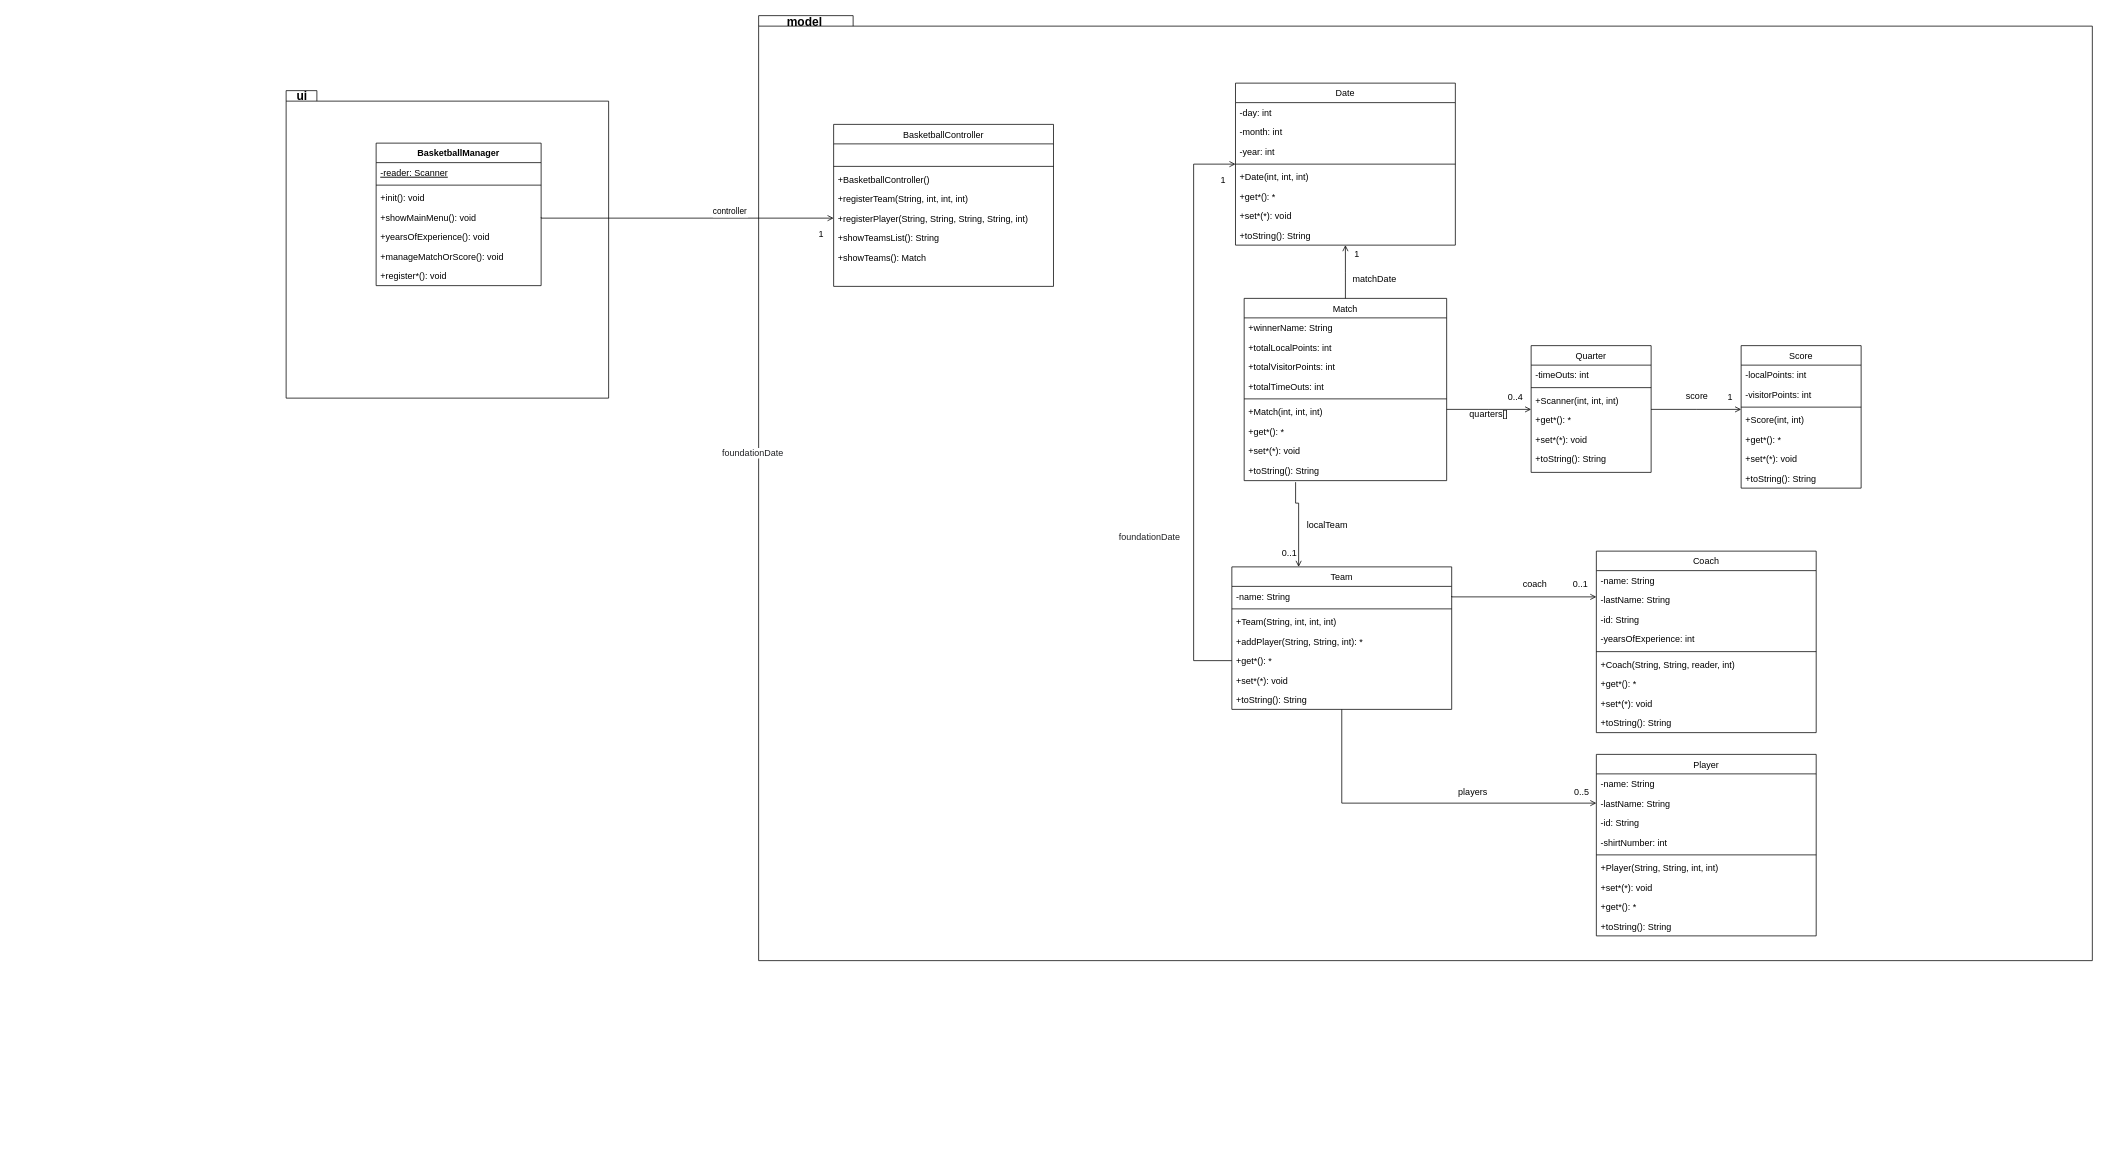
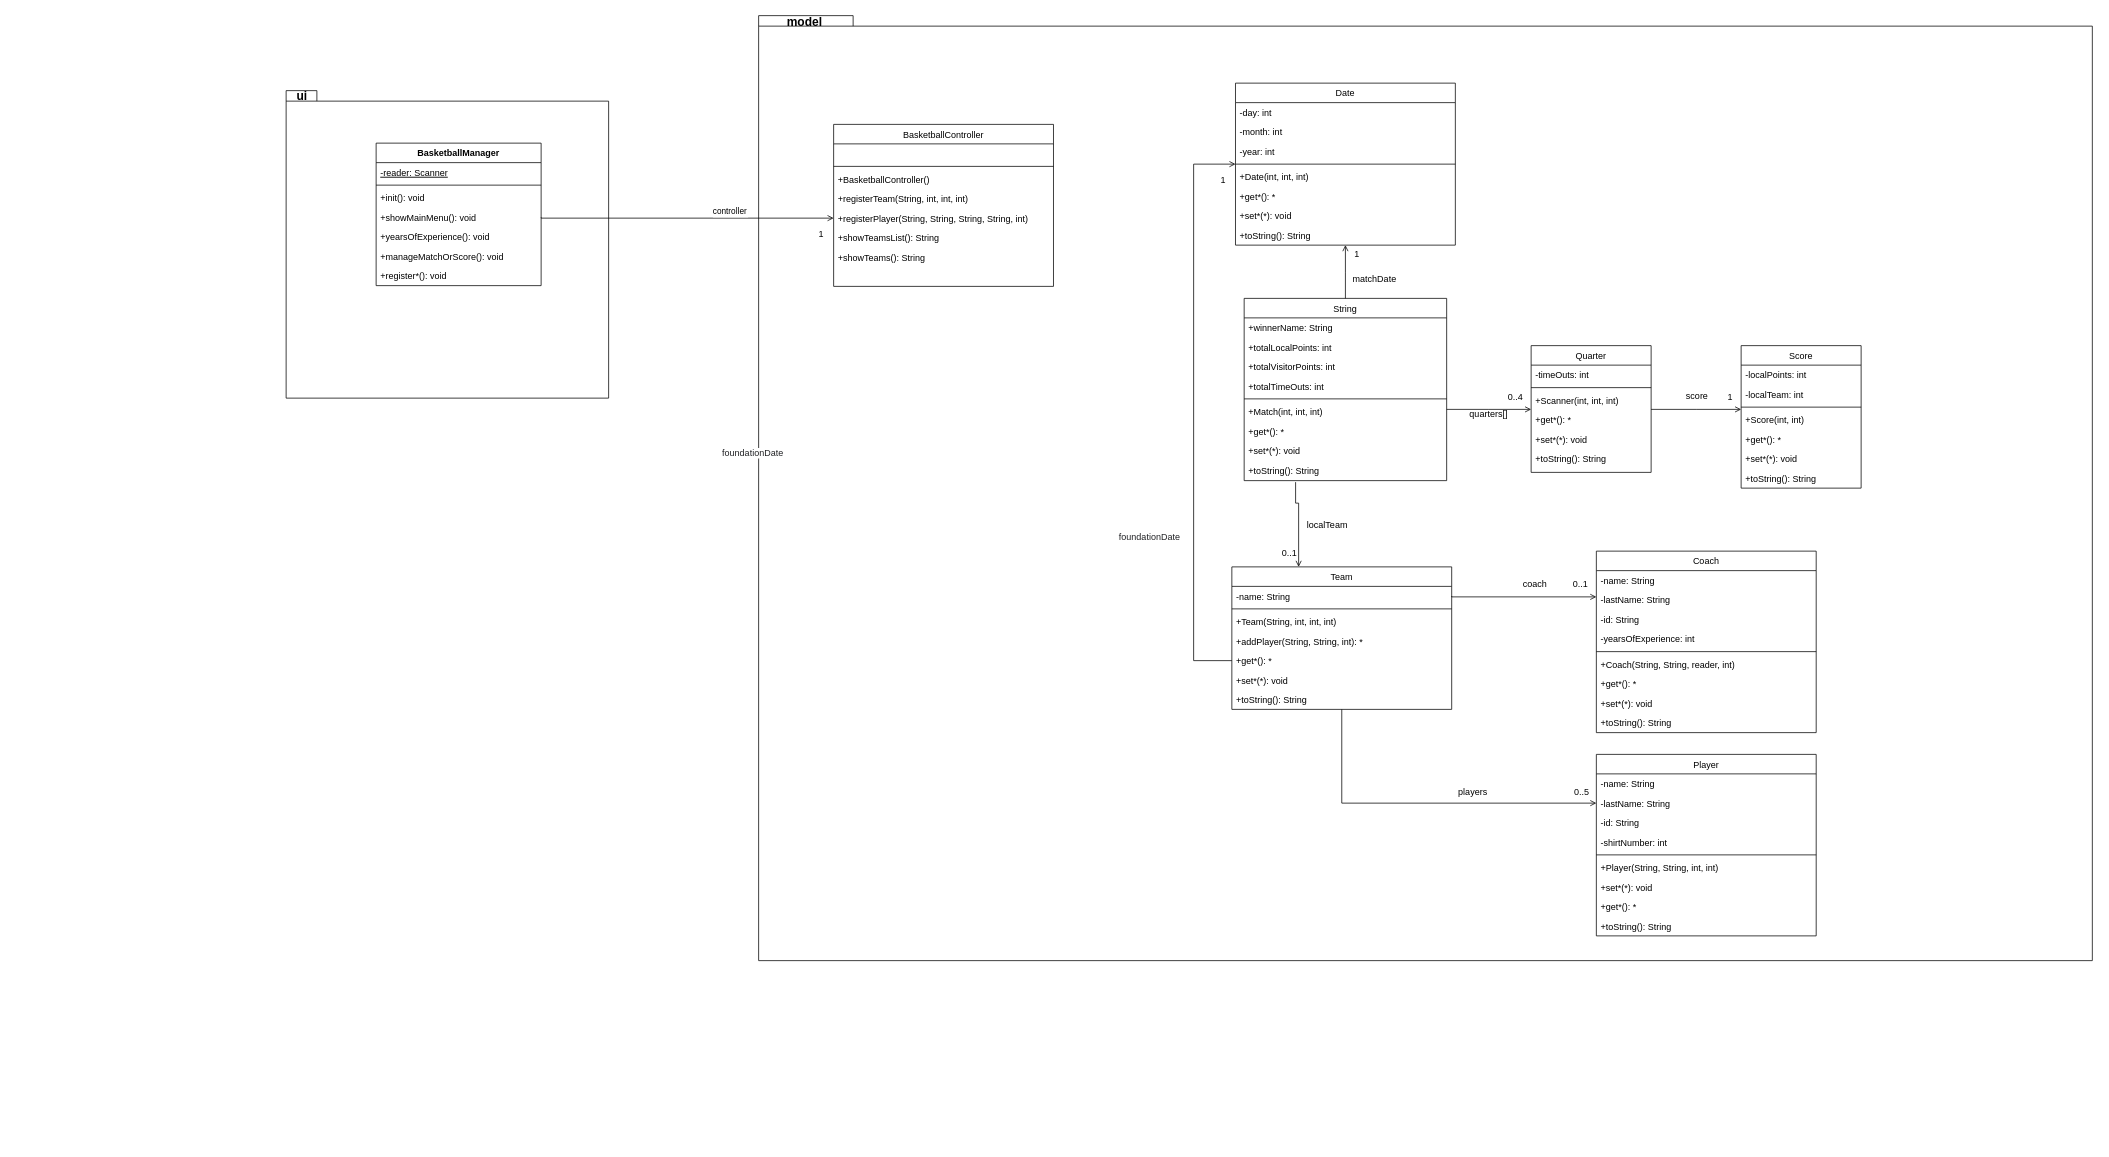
(883, 257) -> (885, 257)
(1345, 308) -> (1345, 308)
(1786, 395) -> (1777, 395)
